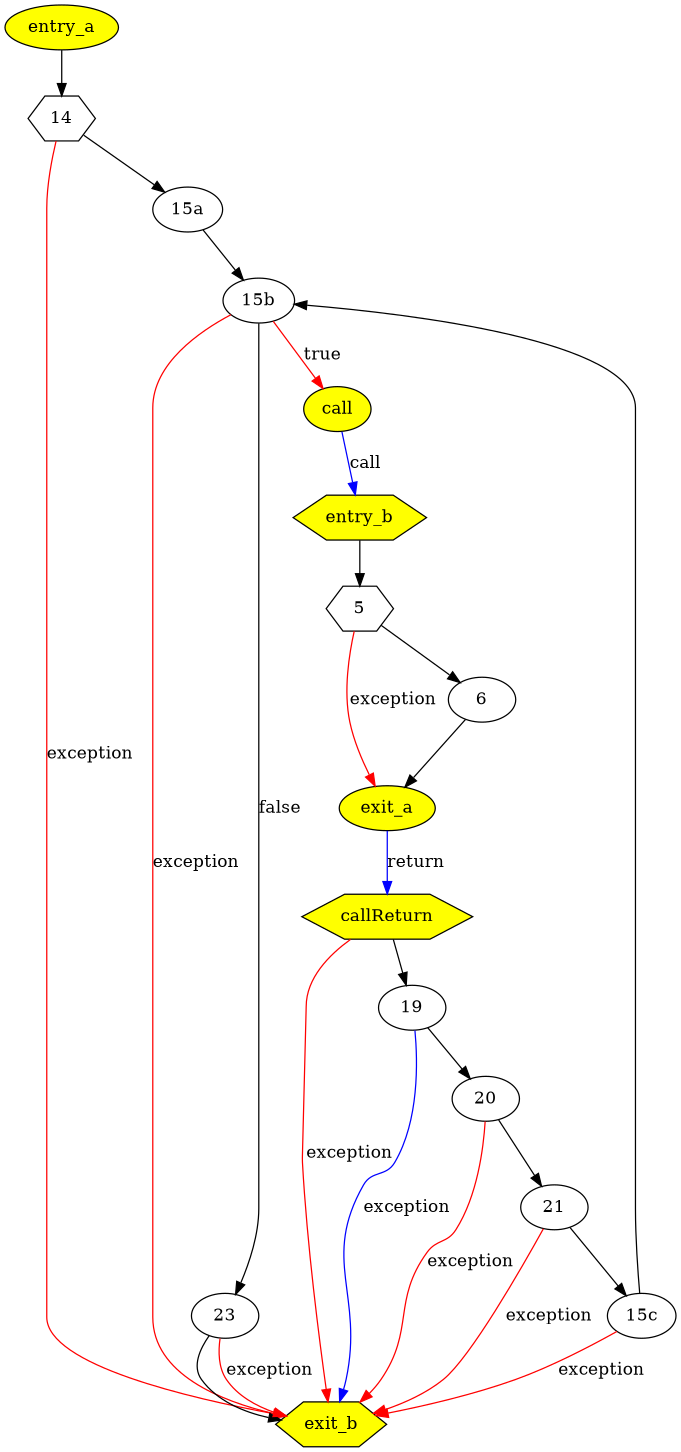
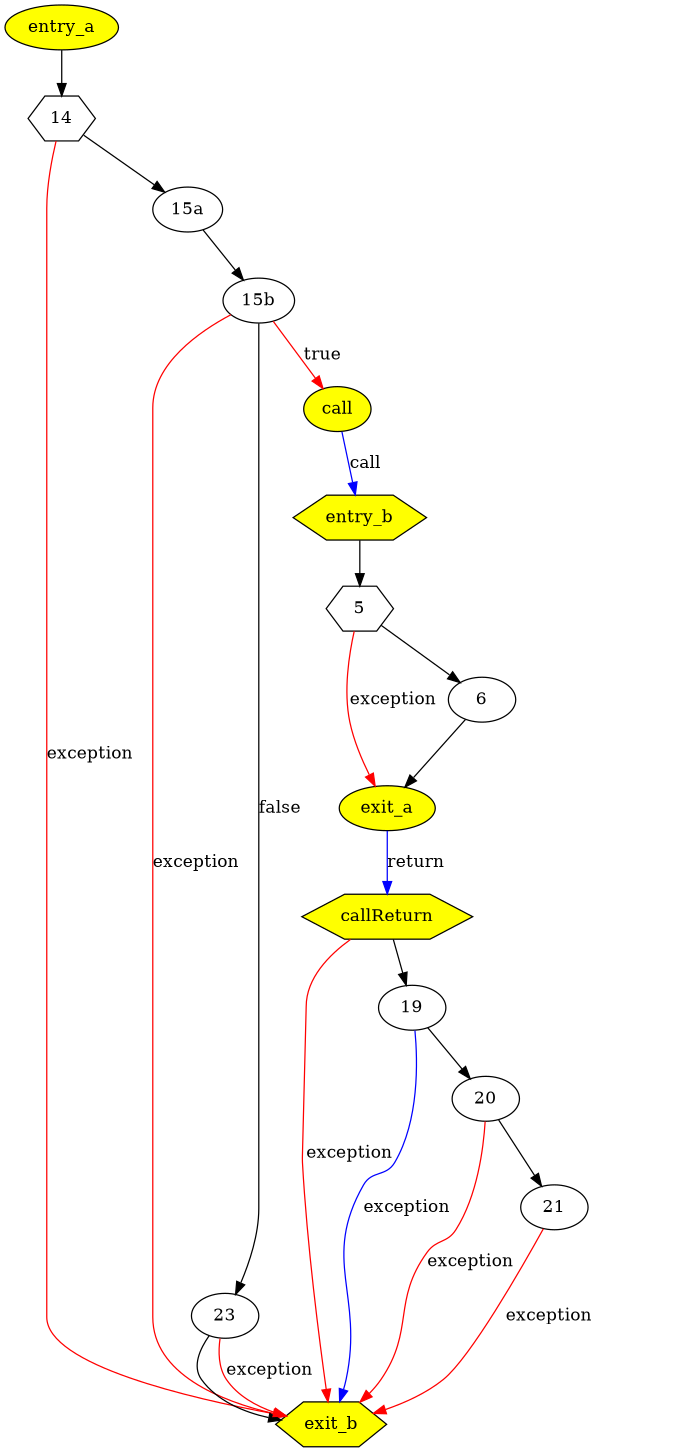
(642, 1316) -> none
